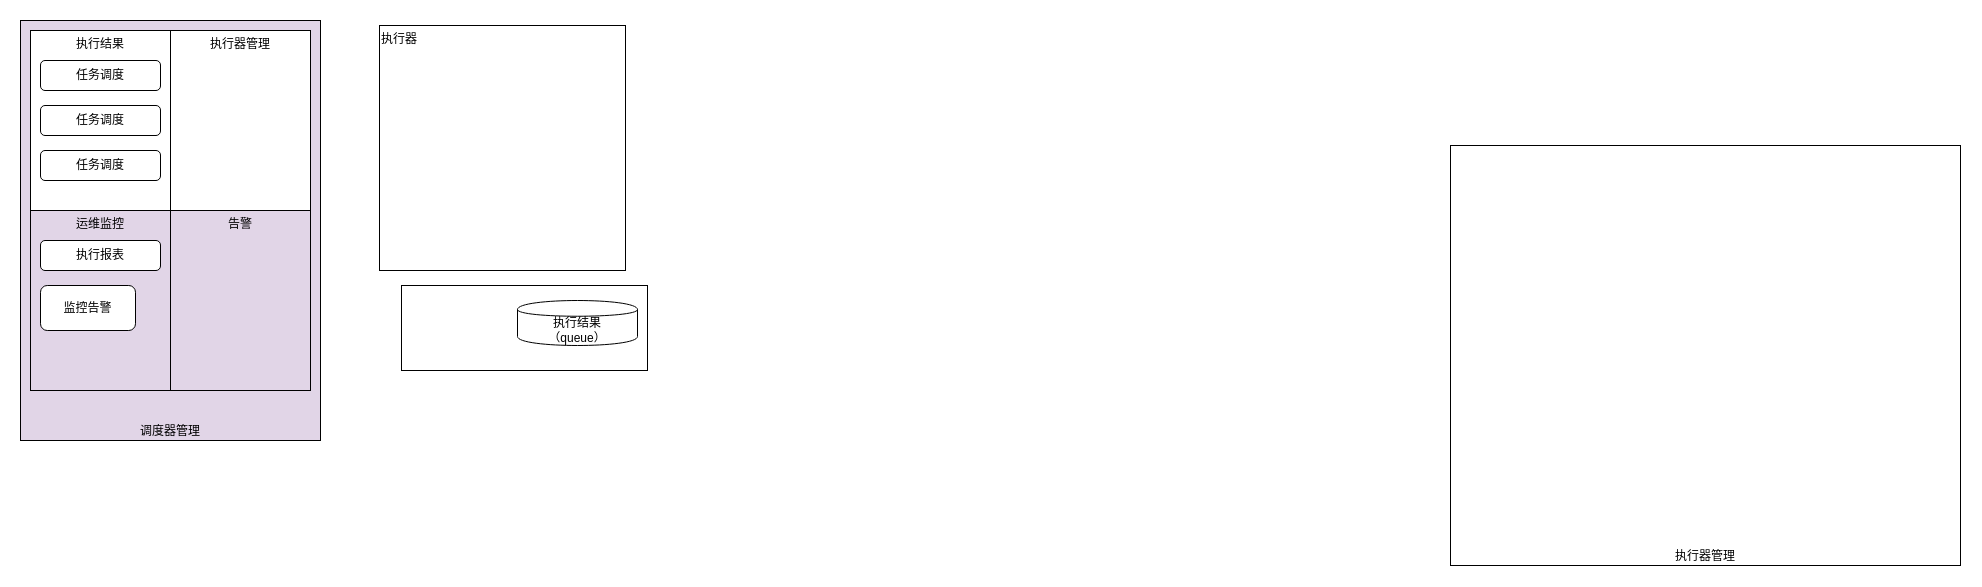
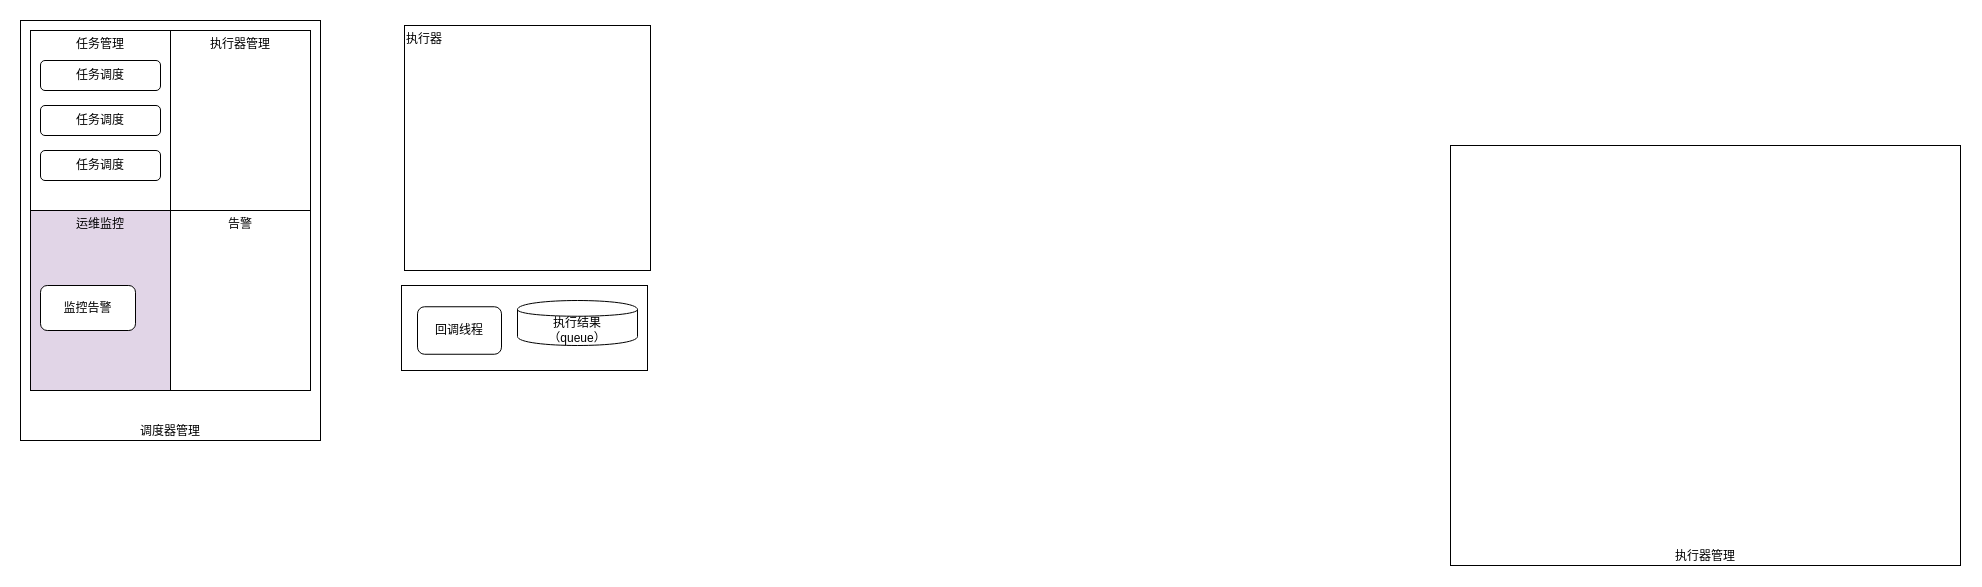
(101, 45) -> (101, 45)
(503, 148) -> (528, 148)
(101, 256) -> none
(241, 301) -> (241, 301)
none -> (460, 331)
(171, 430) -> (171, 430)
